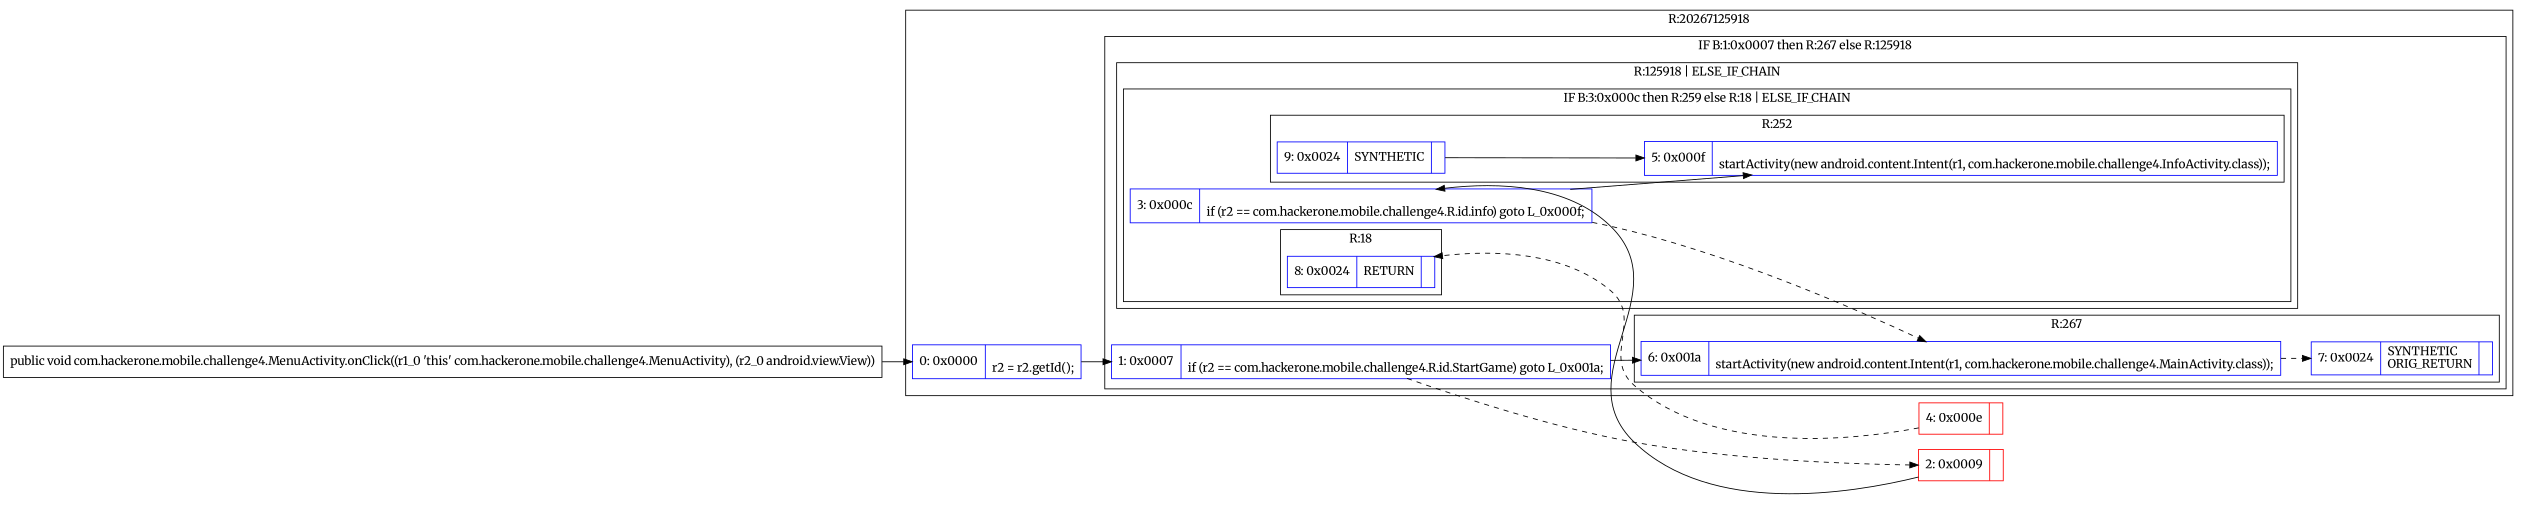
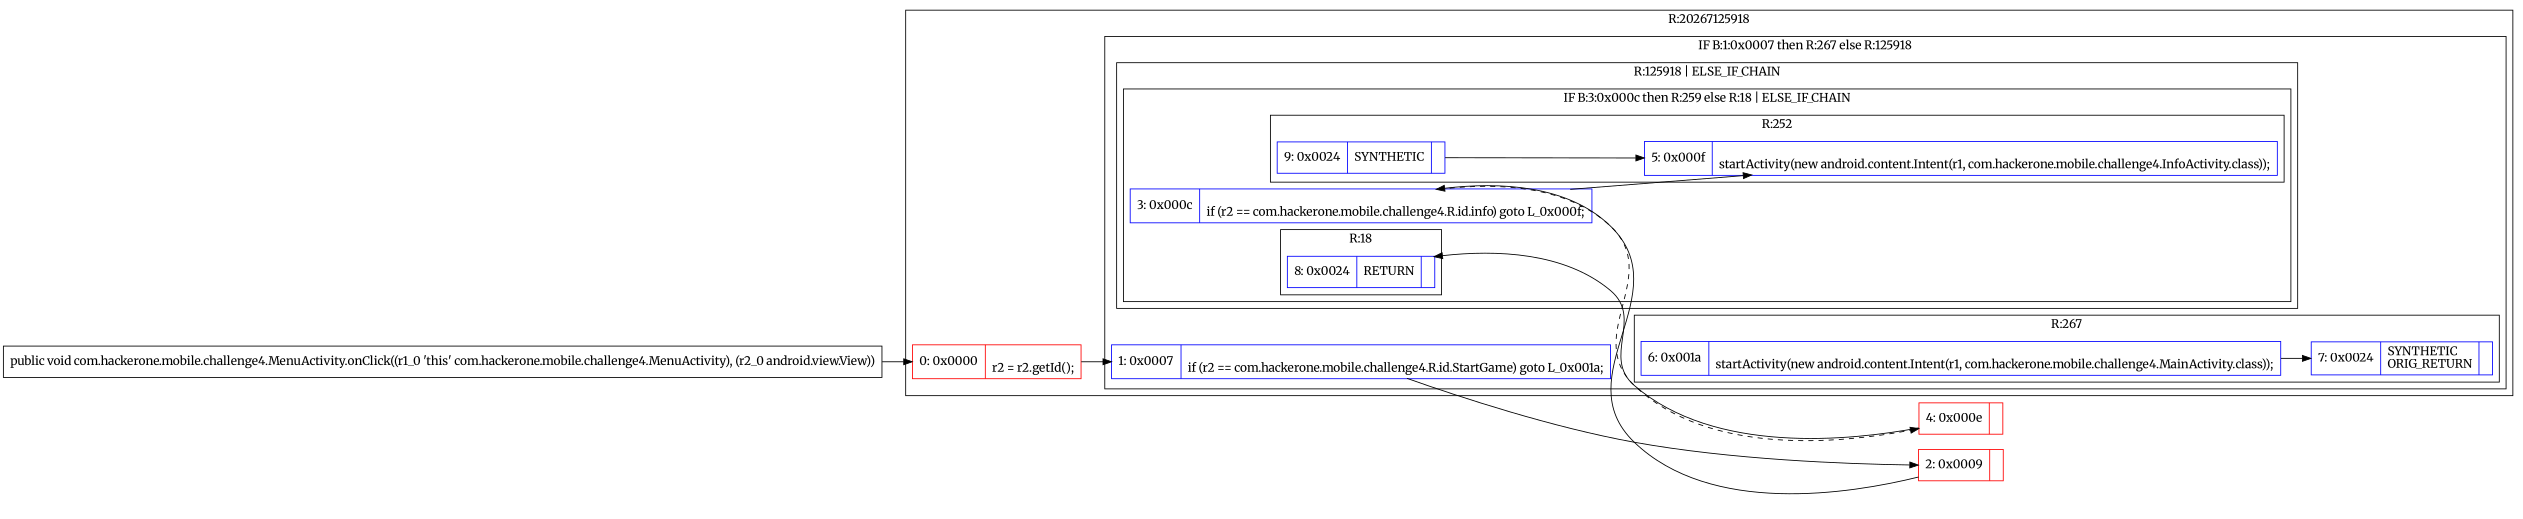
(1758, 271) -> (1618, 328)
(2292, 358) -> (2292, 358)
(1627, 360) -> none
(997, 362) -> (997, 362)
(1665, 407) -> (1608, 289)
(1654, 445) -> (1654, 445)
